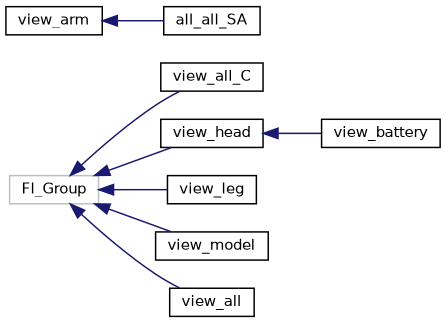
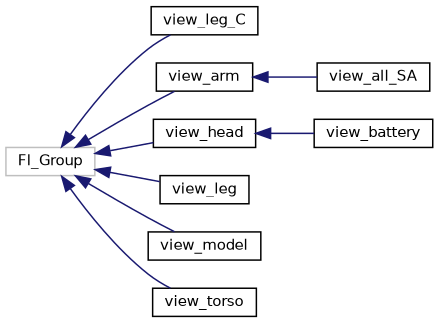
(212, 21) -> (373, 77)
(212, 77) -> (205, 21)
none -> (131, 115)
(212, 302) -> (205, 302)
